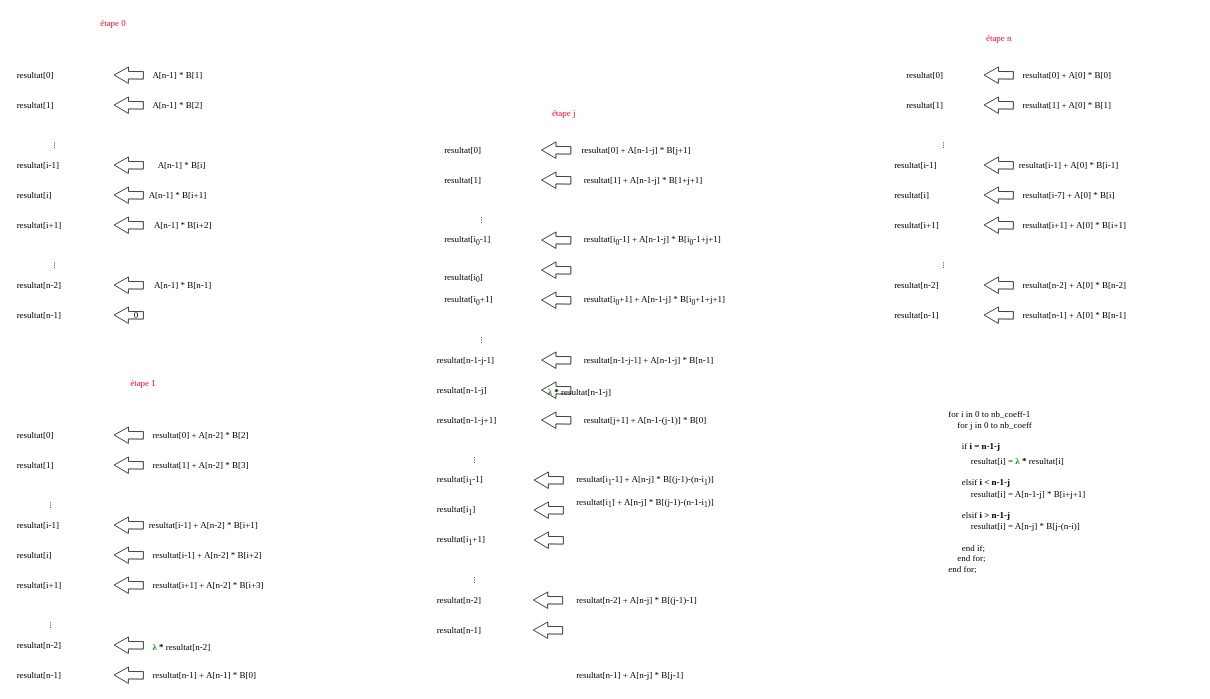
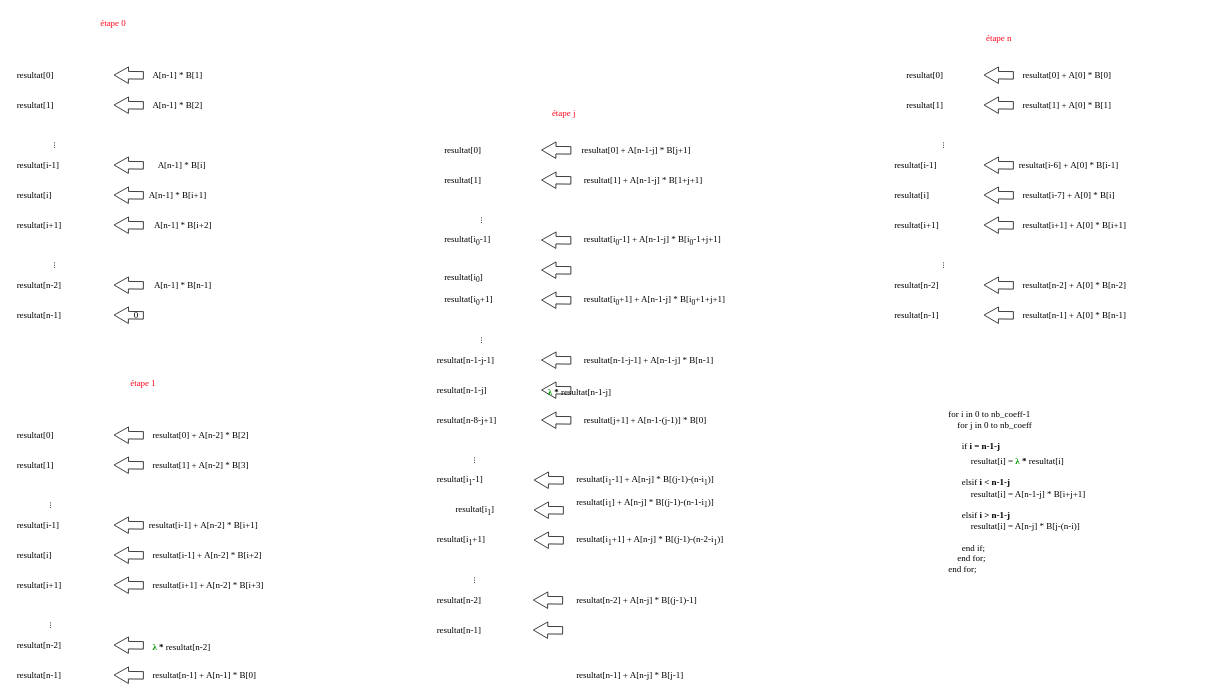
(1084, 165) -> (1084, 165)
(479, 420) -> (479, 420)
(473, 510) -> (492, 510)
none -> (695, 540)
